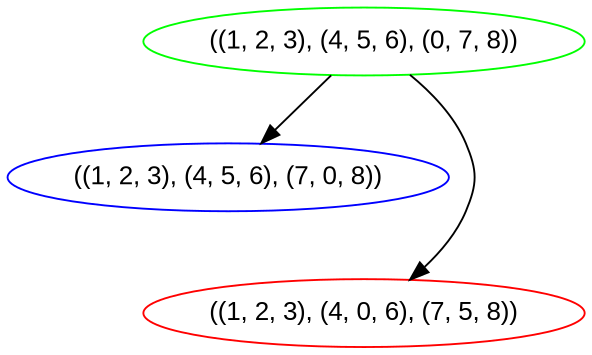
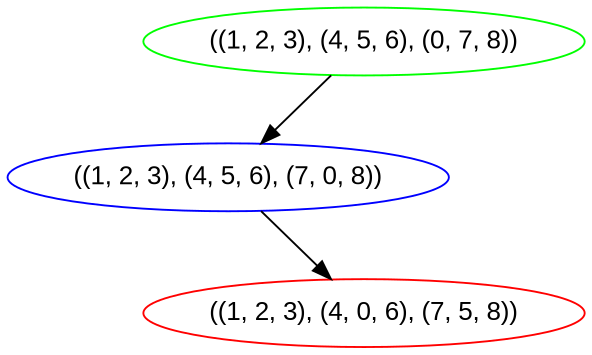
(474, 168) -> (289, 239)
